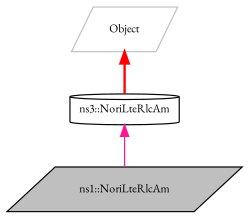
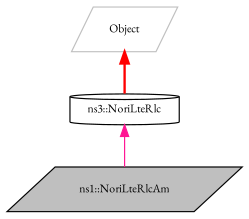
(125, 109) -> (125, 109)
